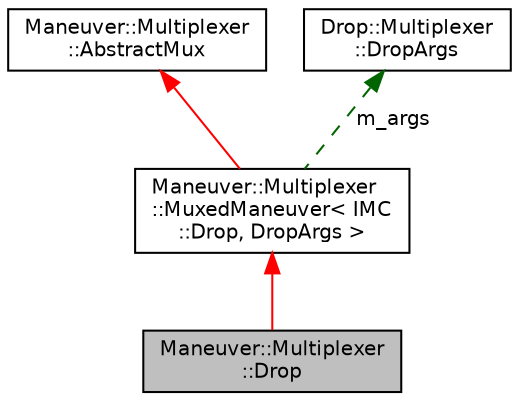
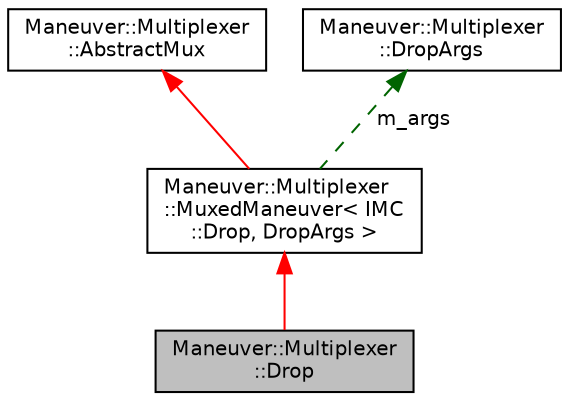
(407, 40) -> (432, 40)
